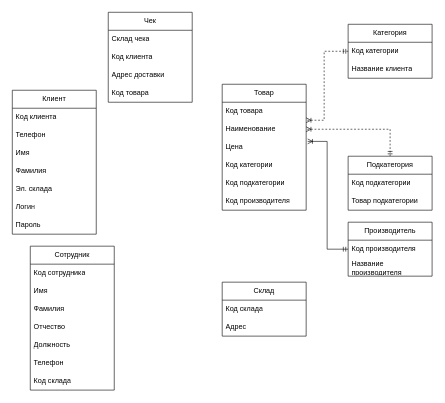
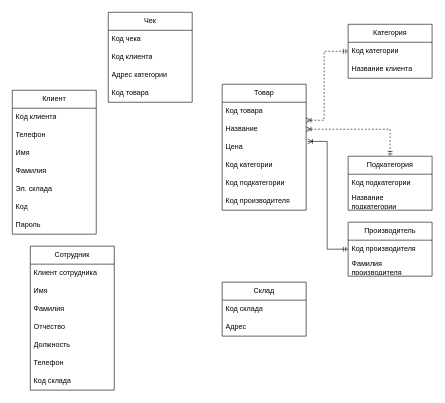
(131, 39) -> (127, 39)
(139, 75) -> (141, 75)
(250, 129) -> (242, 129)
(387, 201) -> (391, 201)
(26, 207) -> (22, 207)
(391, 267) -> (391, 267)
(61, 273) -> (67, 273)
